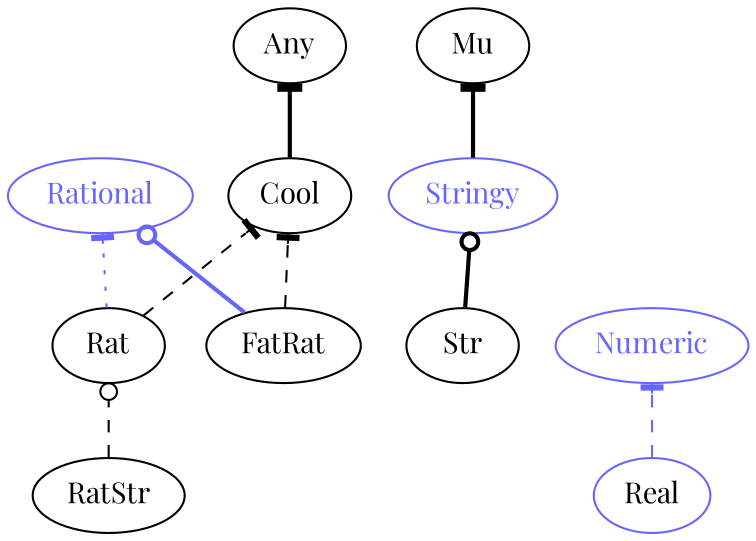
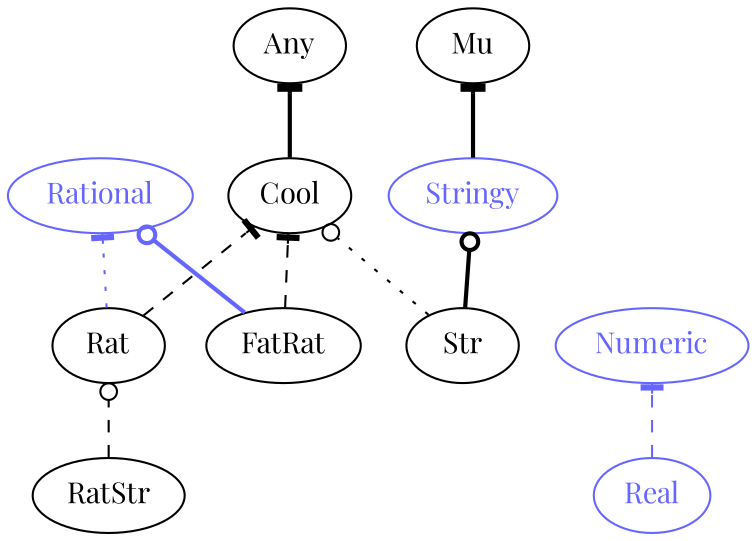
none -> (383, 277)
(652, 496) -> (652, 496)
